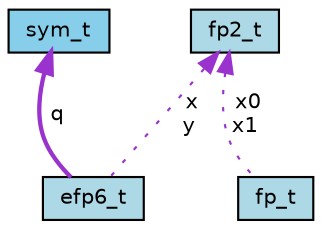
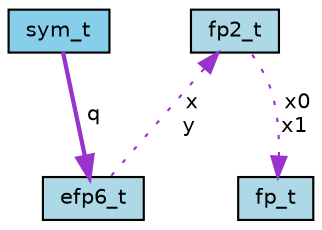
(41, 129) -> (74, 104)
(226, 129) -> (274, 102)
